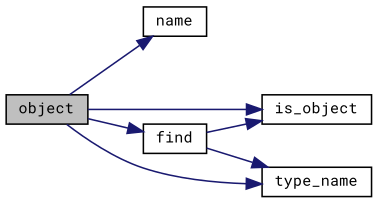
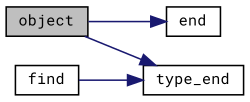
(175, 22) -> (193, 22)
(317, 109) -> none
(108, 123) -> none
(317, 182) -> (193, 80)
